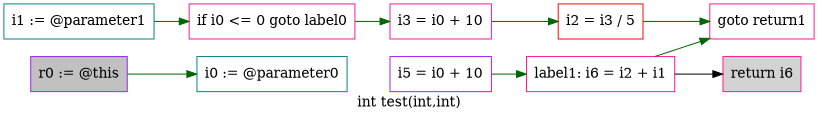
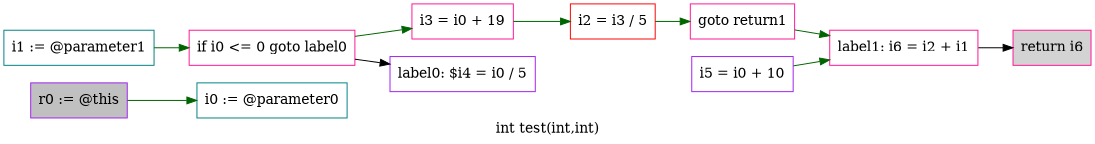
(441, 21) -> (463, 21)
(678, 49) -> (807, 32)
none -> (463, 74)
